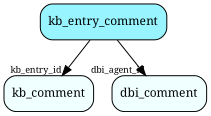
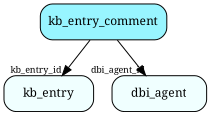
(49, 94) -> (49, 94)
(159, 94) -> (159, 94)
